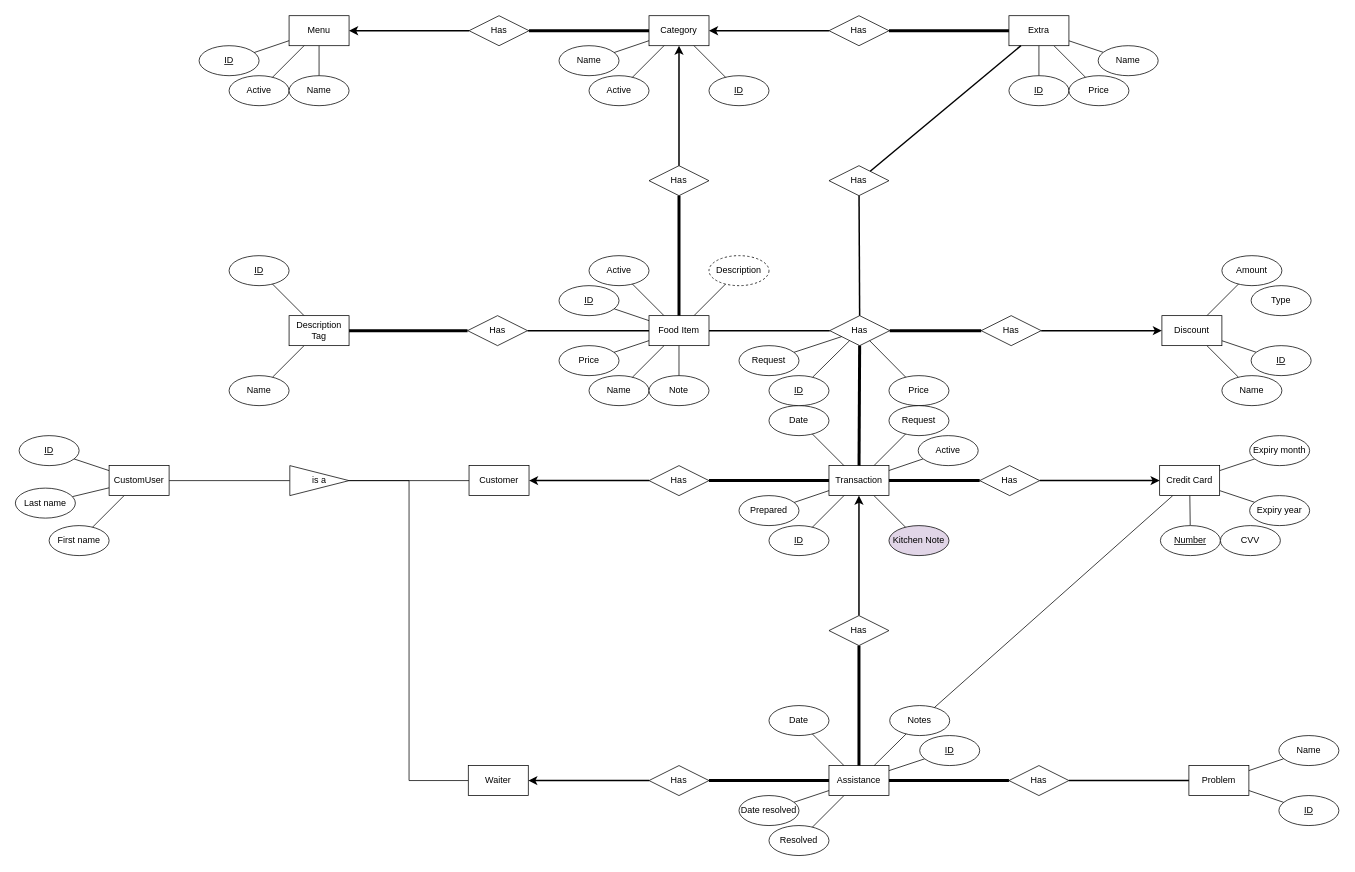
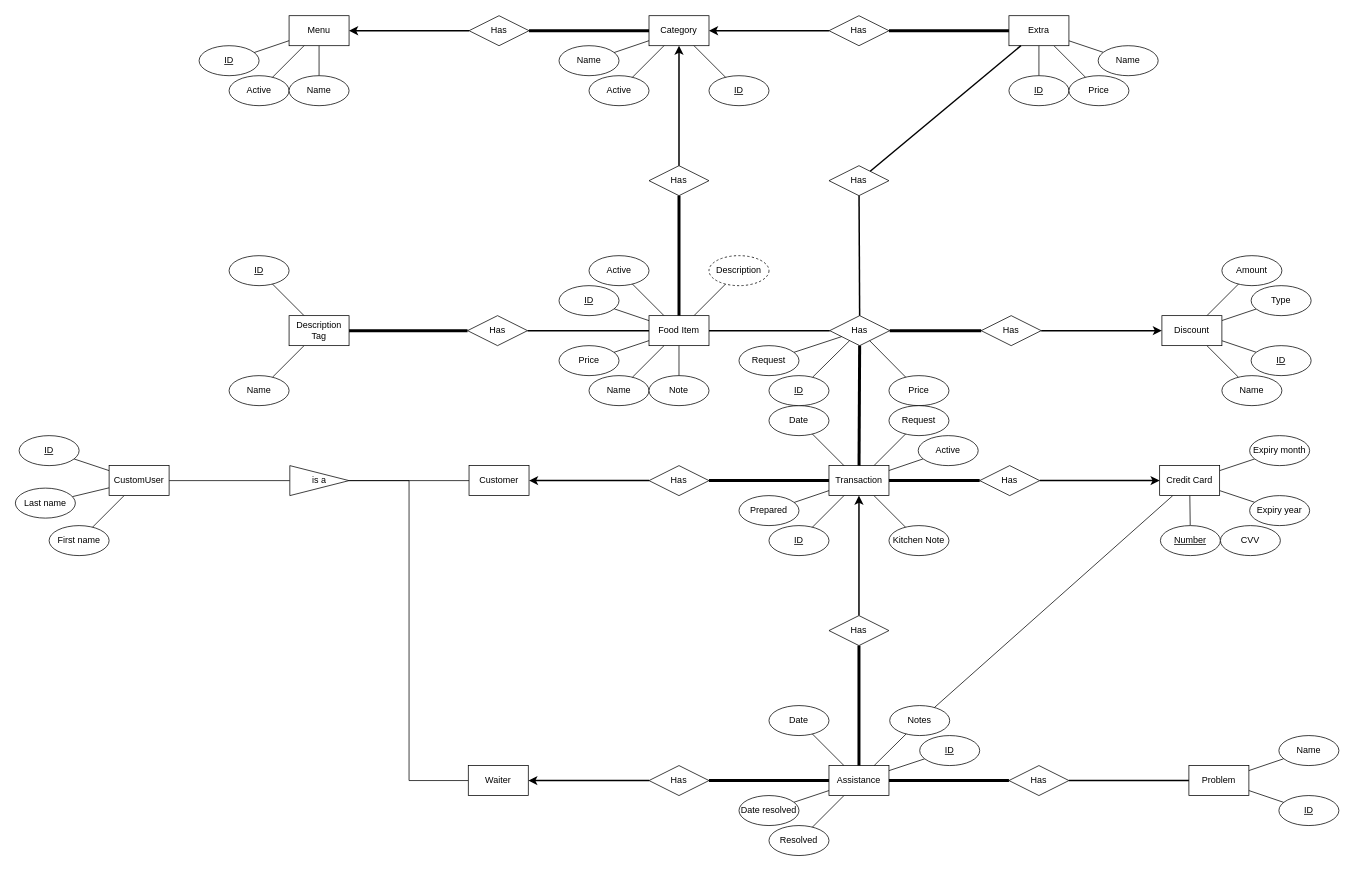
none -> (1239, 315)
(919, 540) -> (919, 540)
